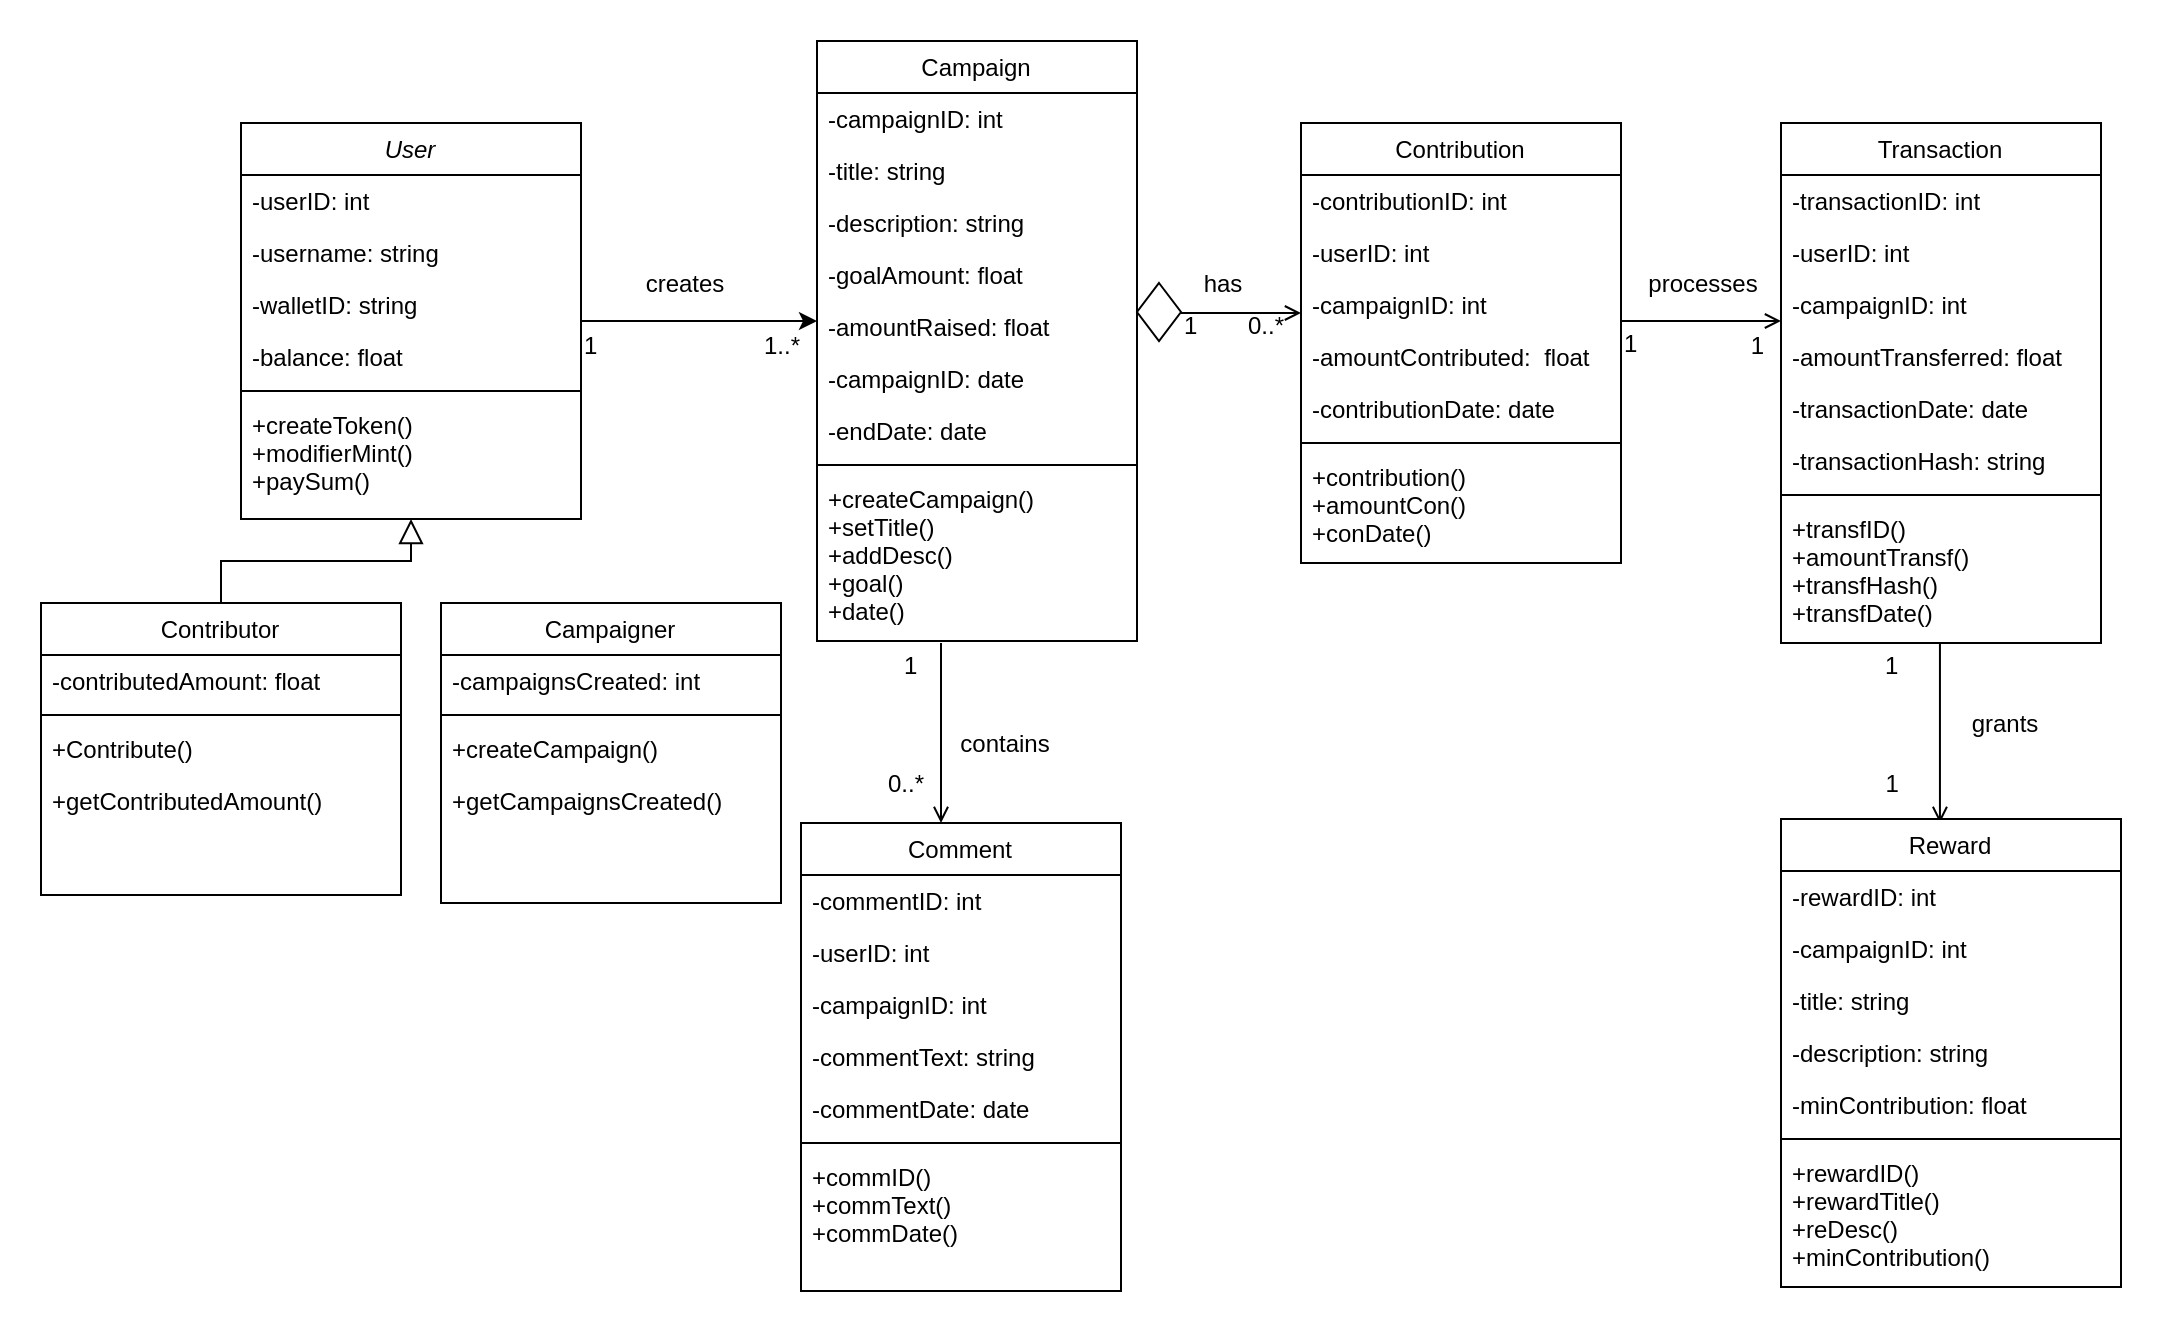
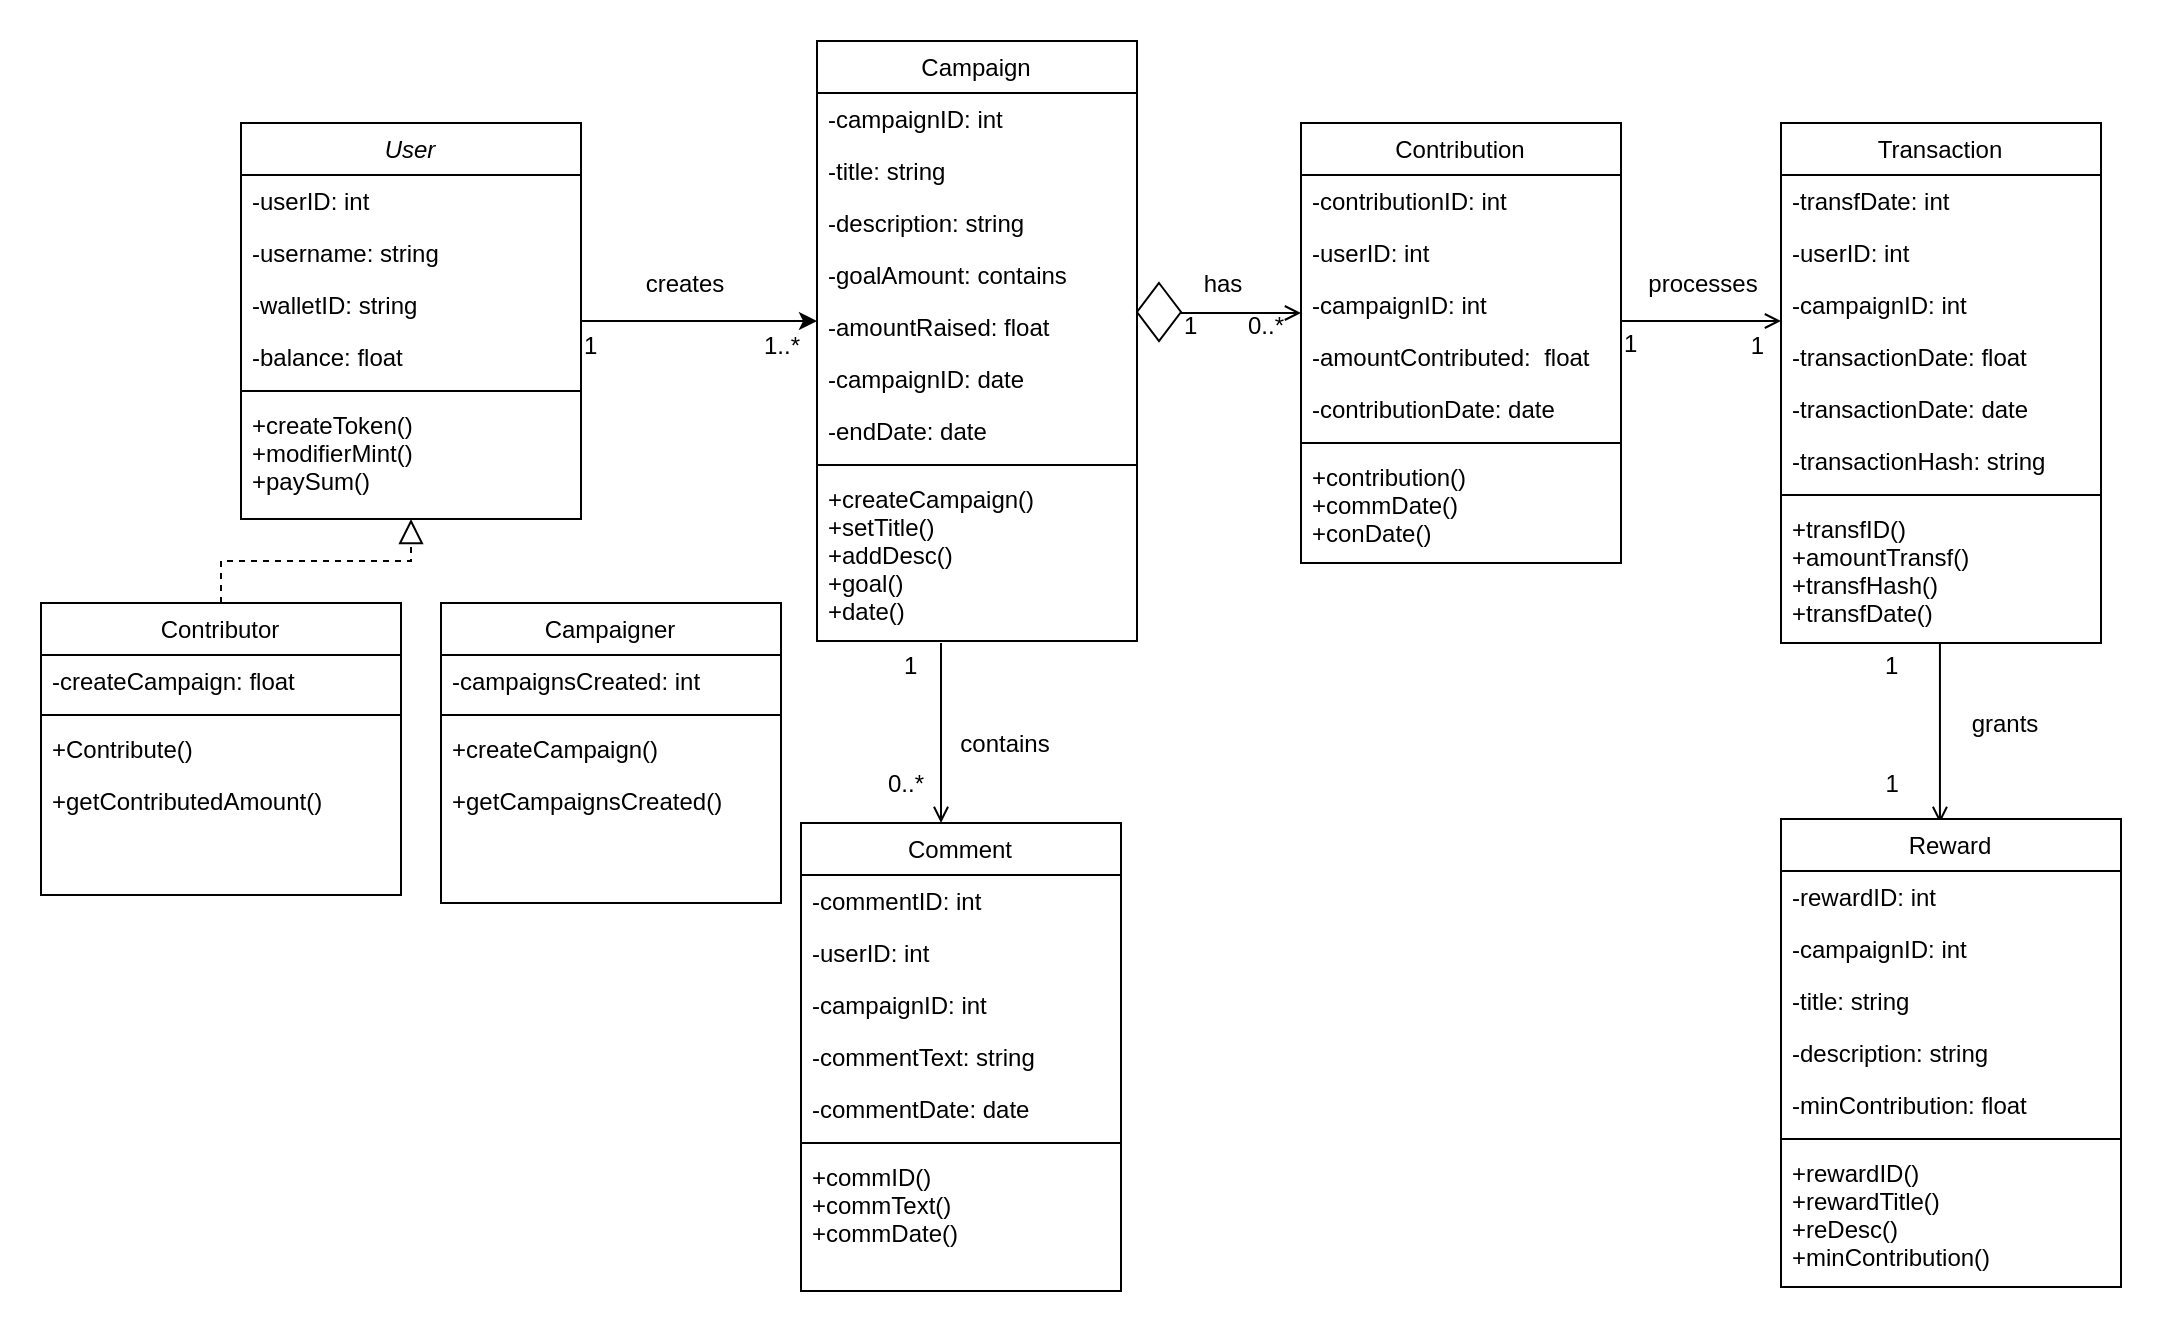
(1907, 202) -> (1890, 202)
(936, 276) -> (957, 276)
(1951, 358) -> (1934, 358)
(1407, 478) -> (1407, 478)
(306, 561) -> (306, 561)
(208, 682) -> (187, 682)
